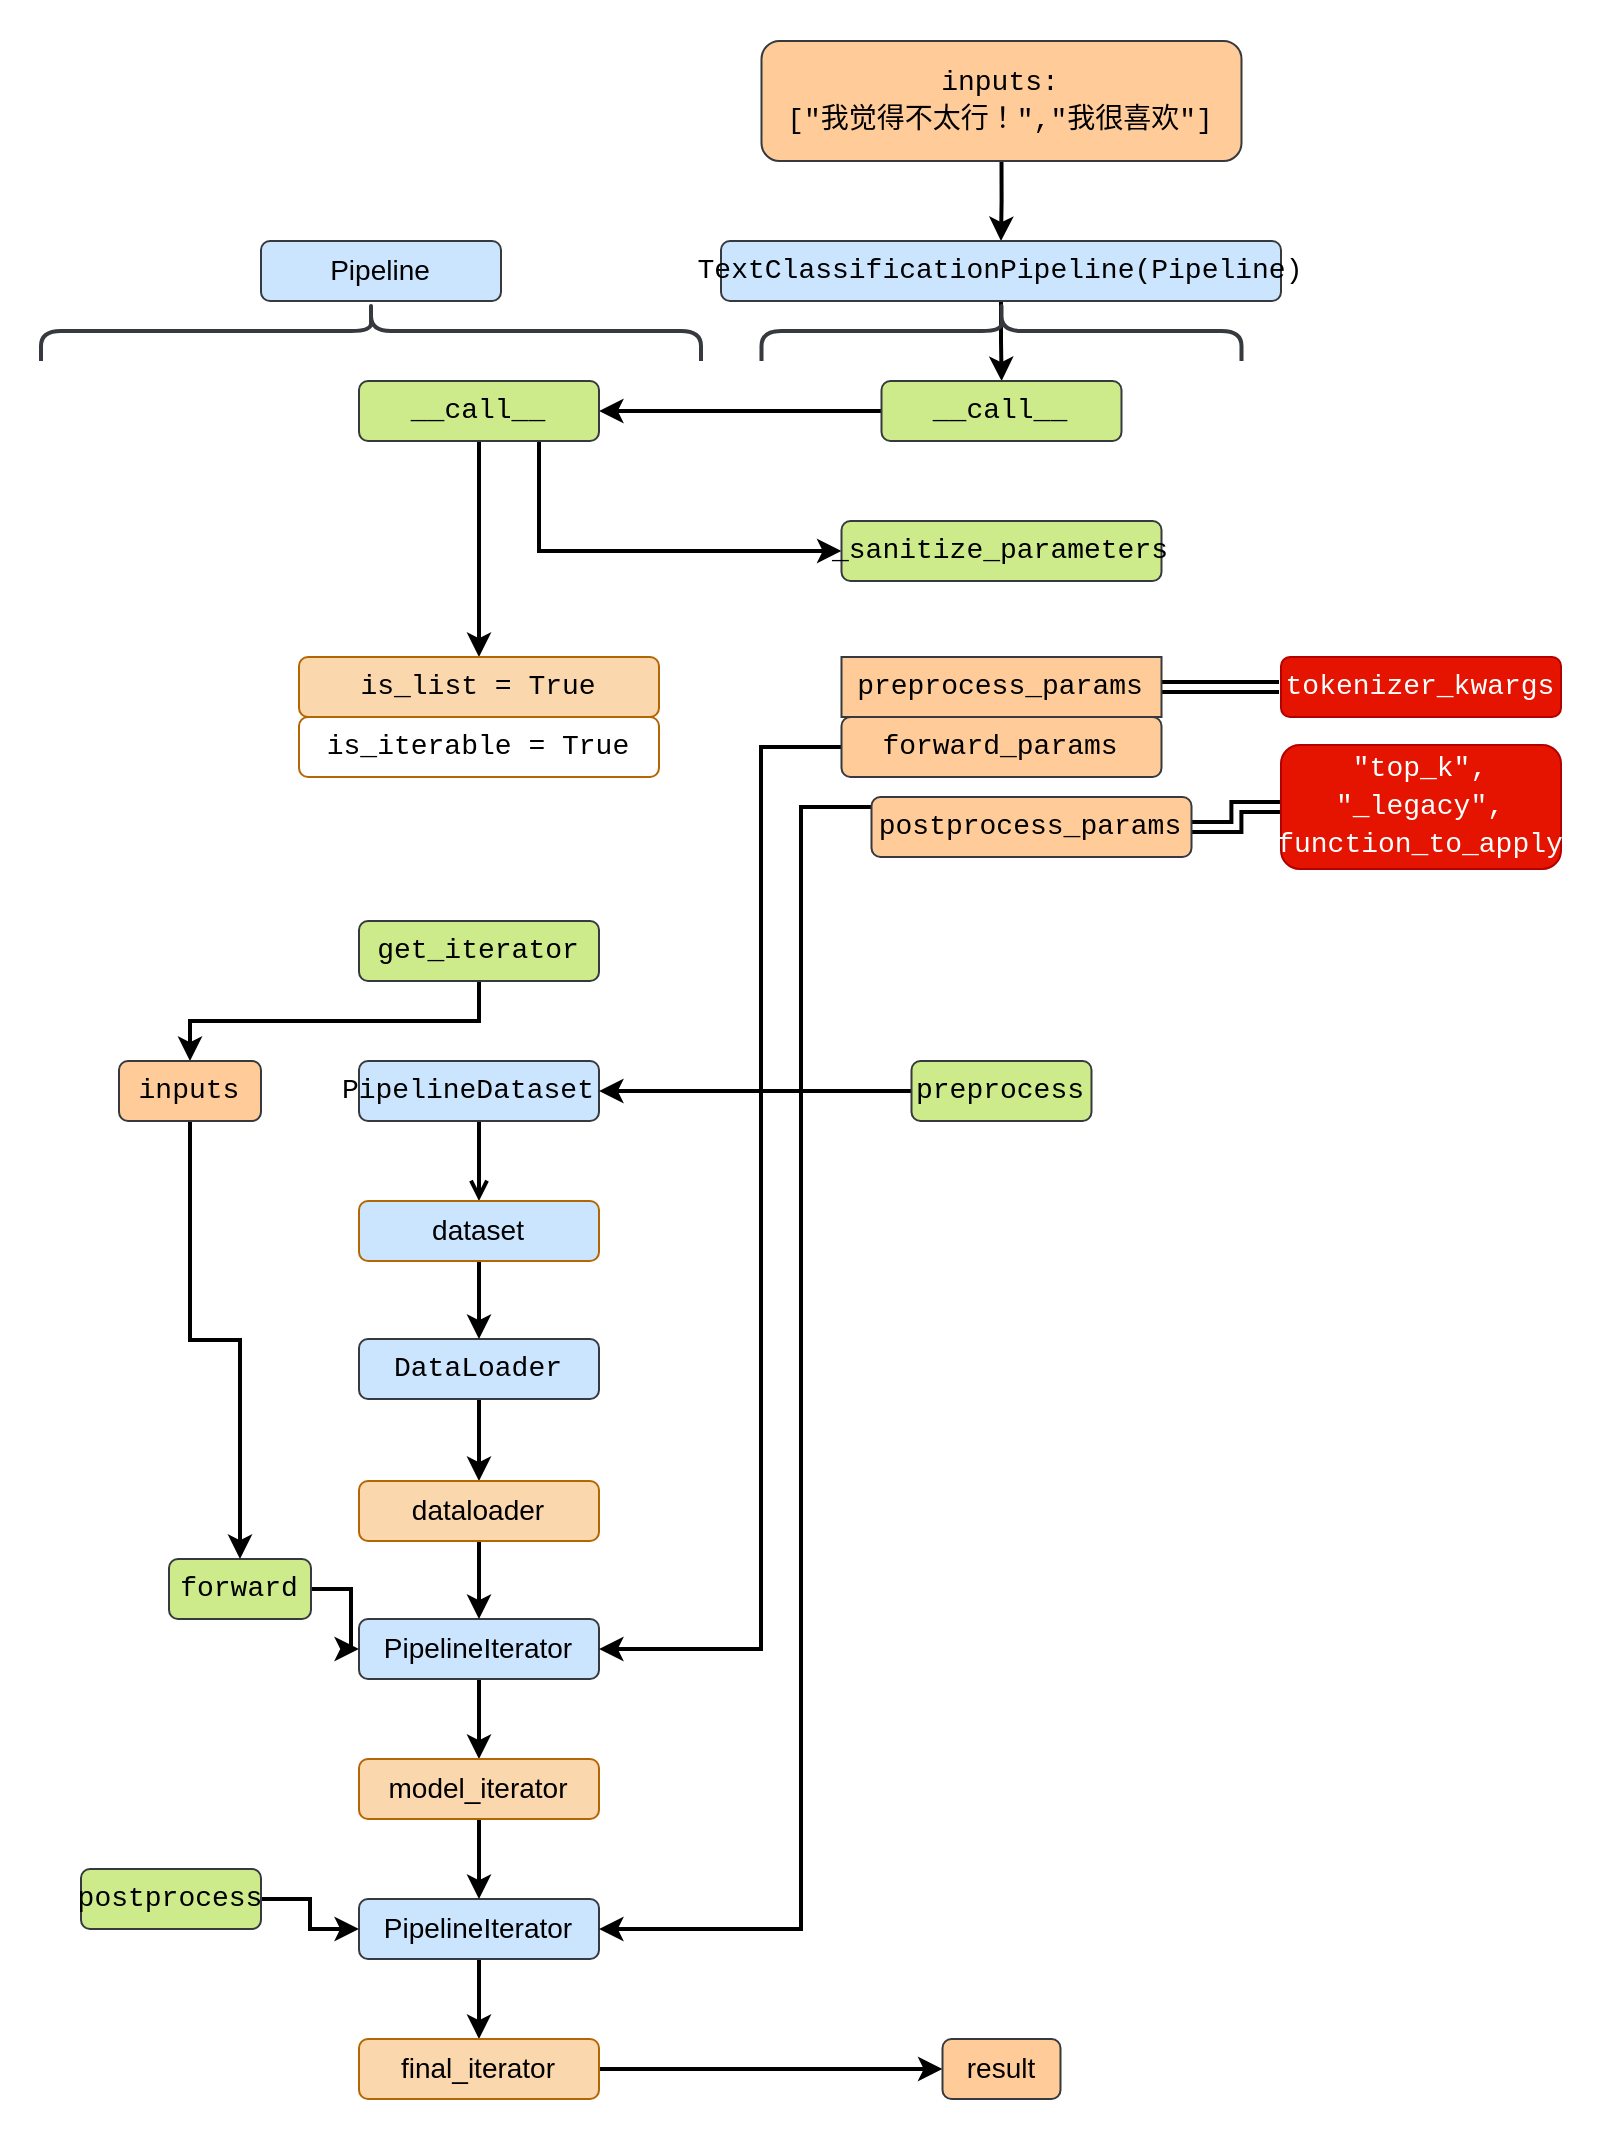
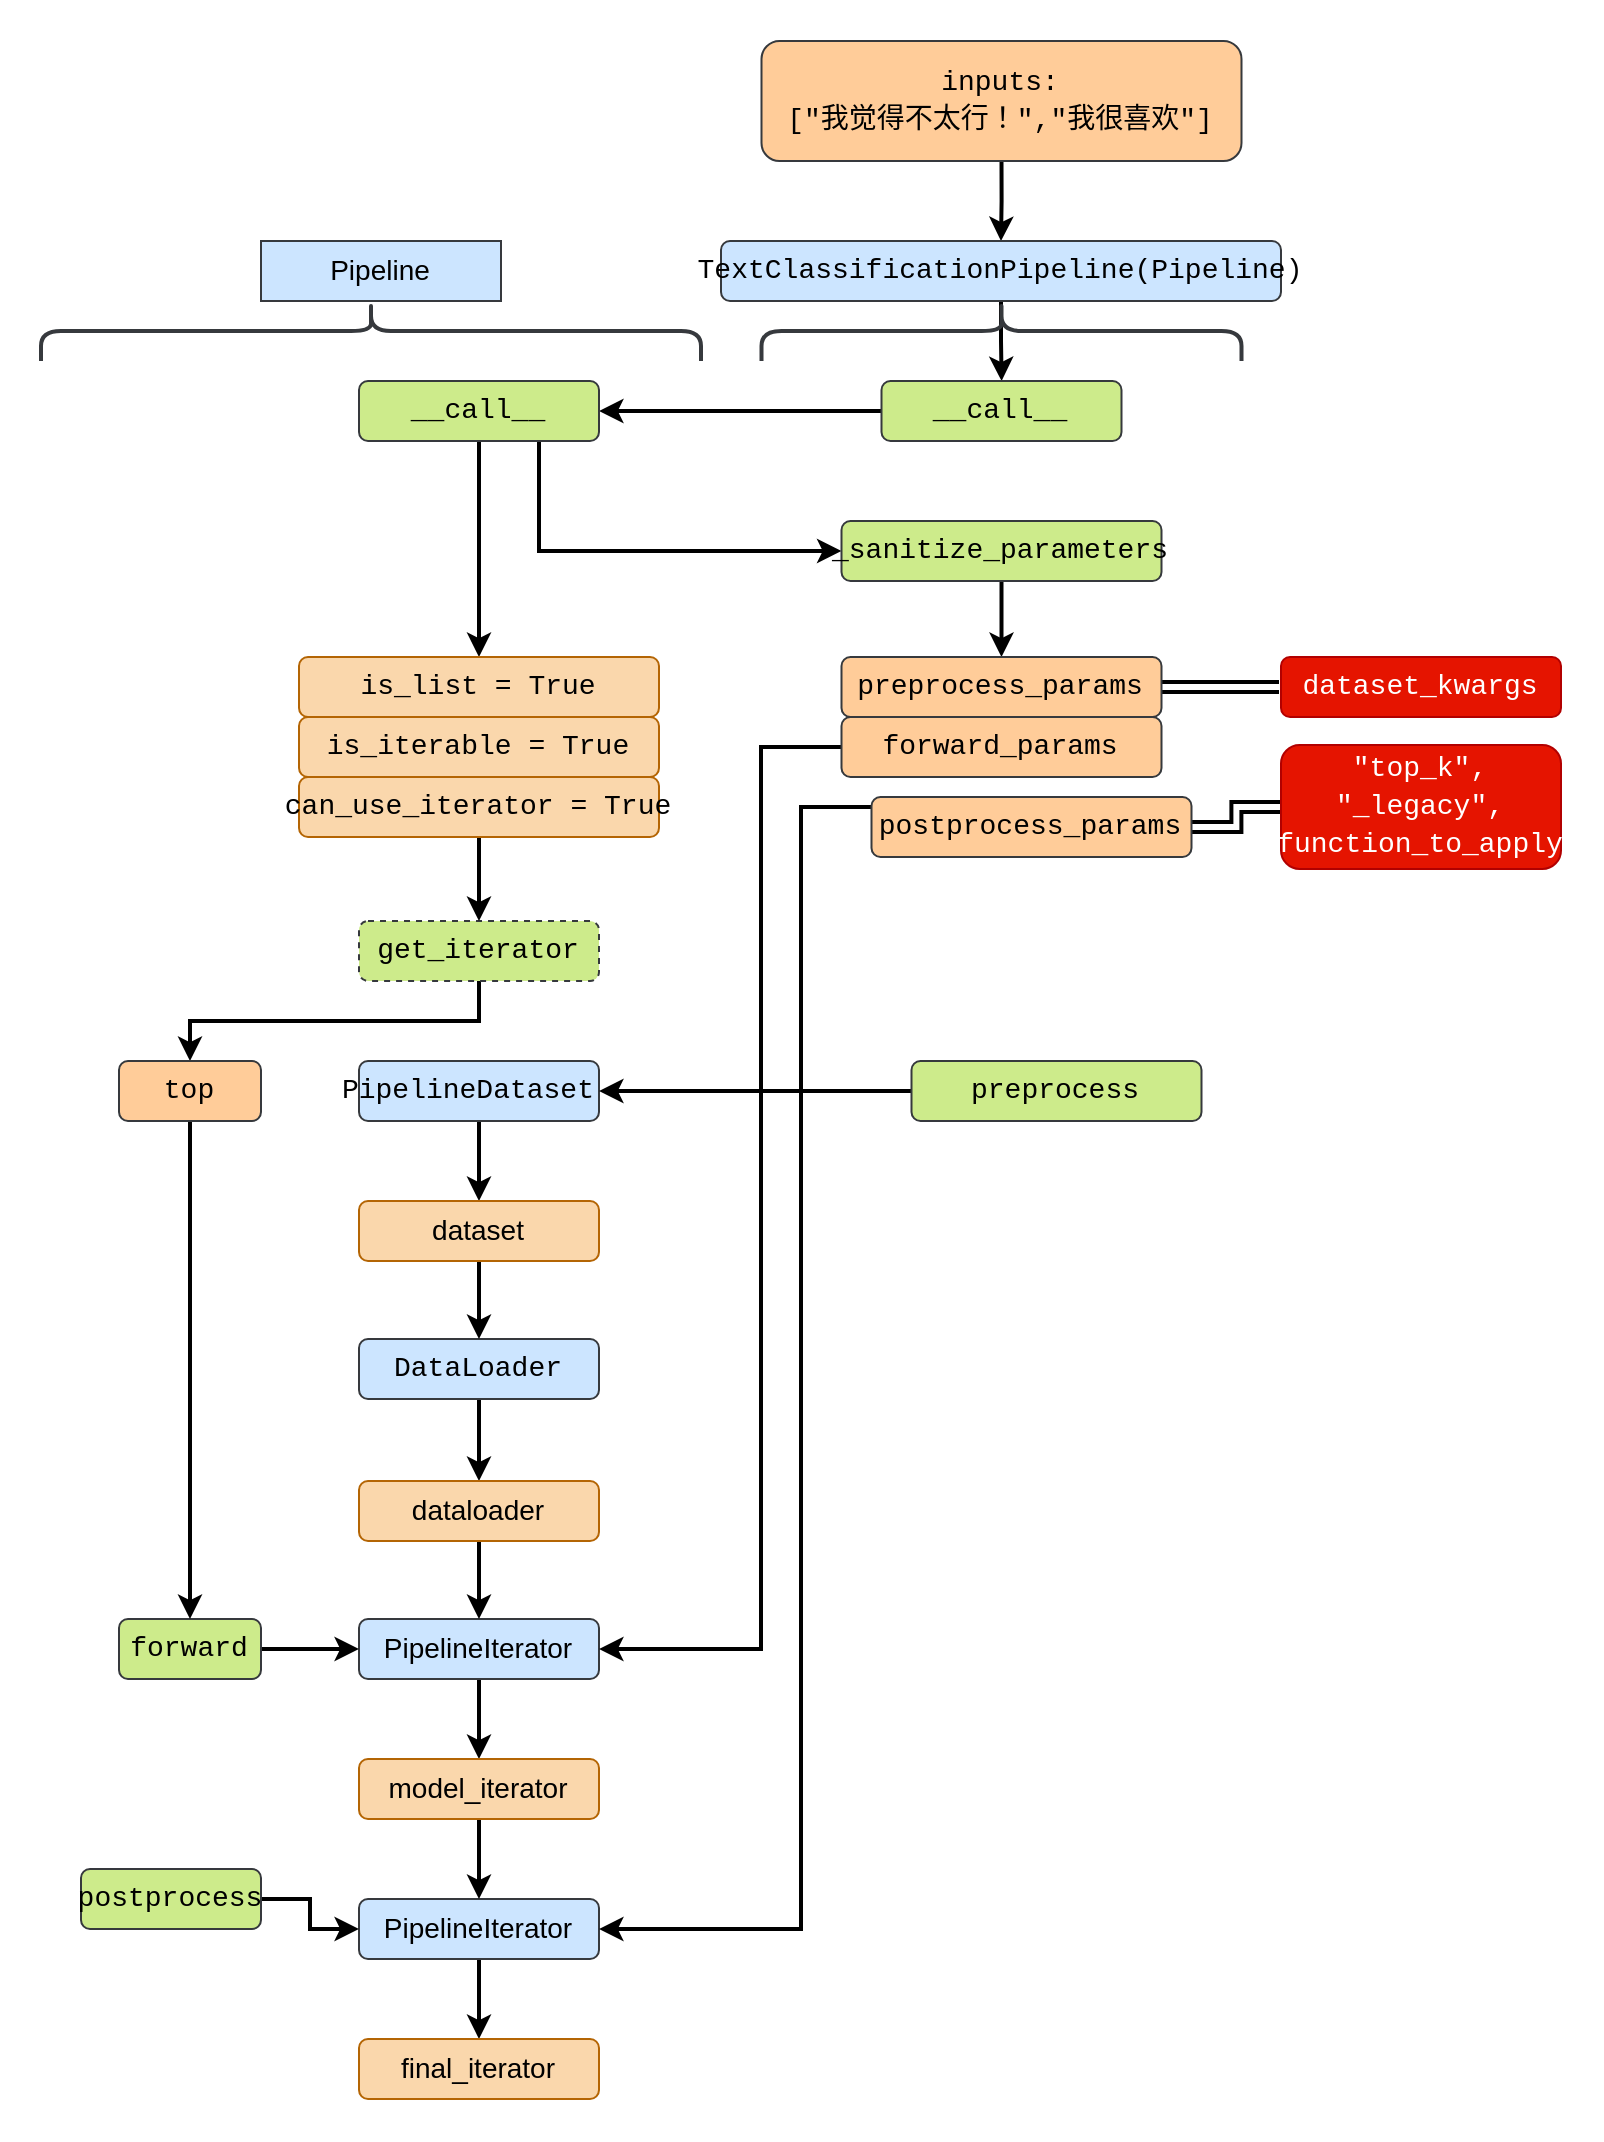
(381, 271) -> (381, 271)
none -> (1002, 610)
(1002, 687) -> (1002, 687)
(1421, 687) -> (1421, 687)
(479, 747) -> (479, 747)
none -> (479, 807)
none -> (479, 870)
(479, 951) -> (479, 951)
(190, 1091) -> (190, 1091)
(1002, 1091) -> (1057, 1091)
(479, 1183) -> (479, 1181)
(479, 1231) -> (479, 1231)
(240, 1589) -> (190, 1649)
(762, 2069) -> none
(1002, 2069) -> none
